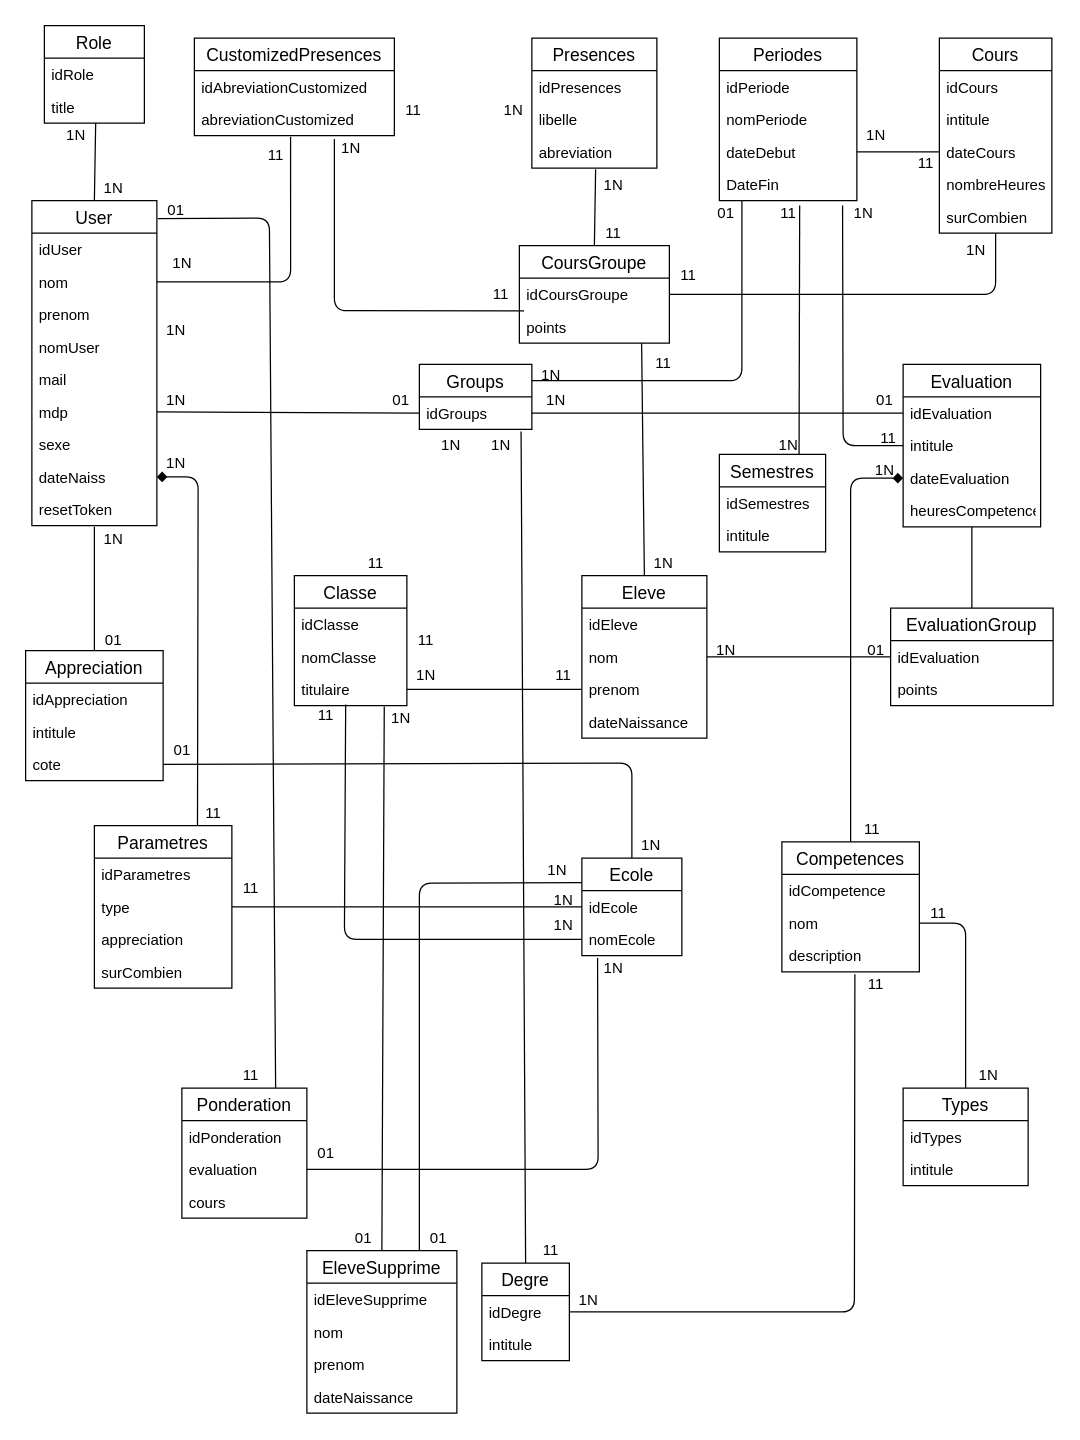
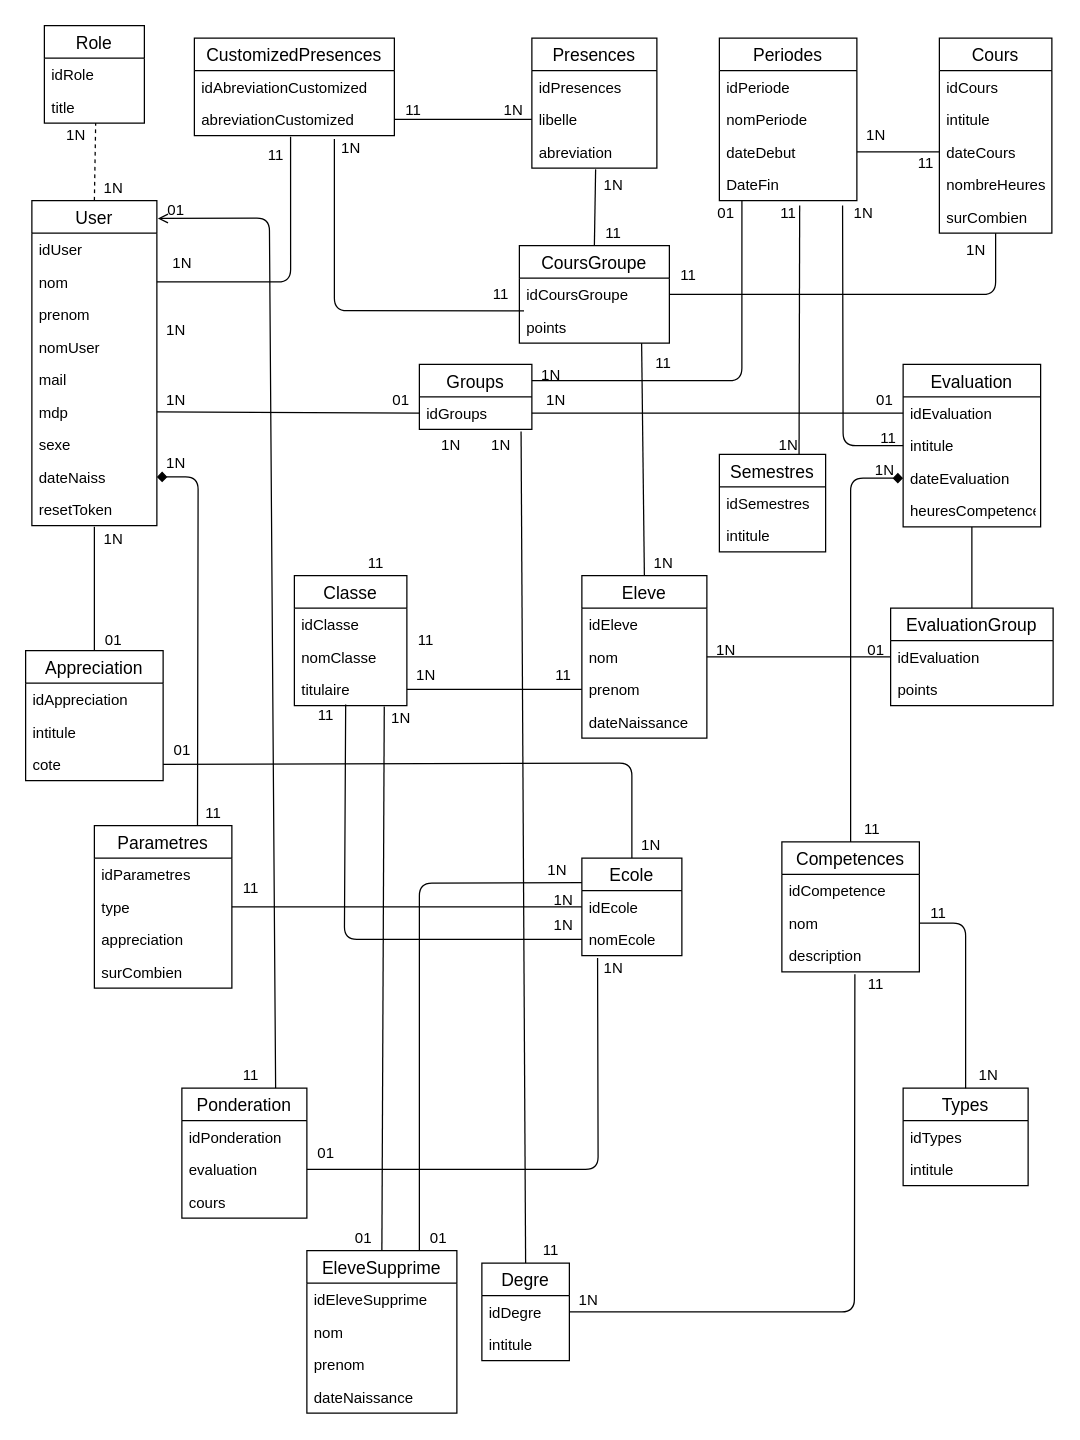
none -> (463, 119)
(95, 162) -> (95, 162)
(162, 218) -> (164, 218)
